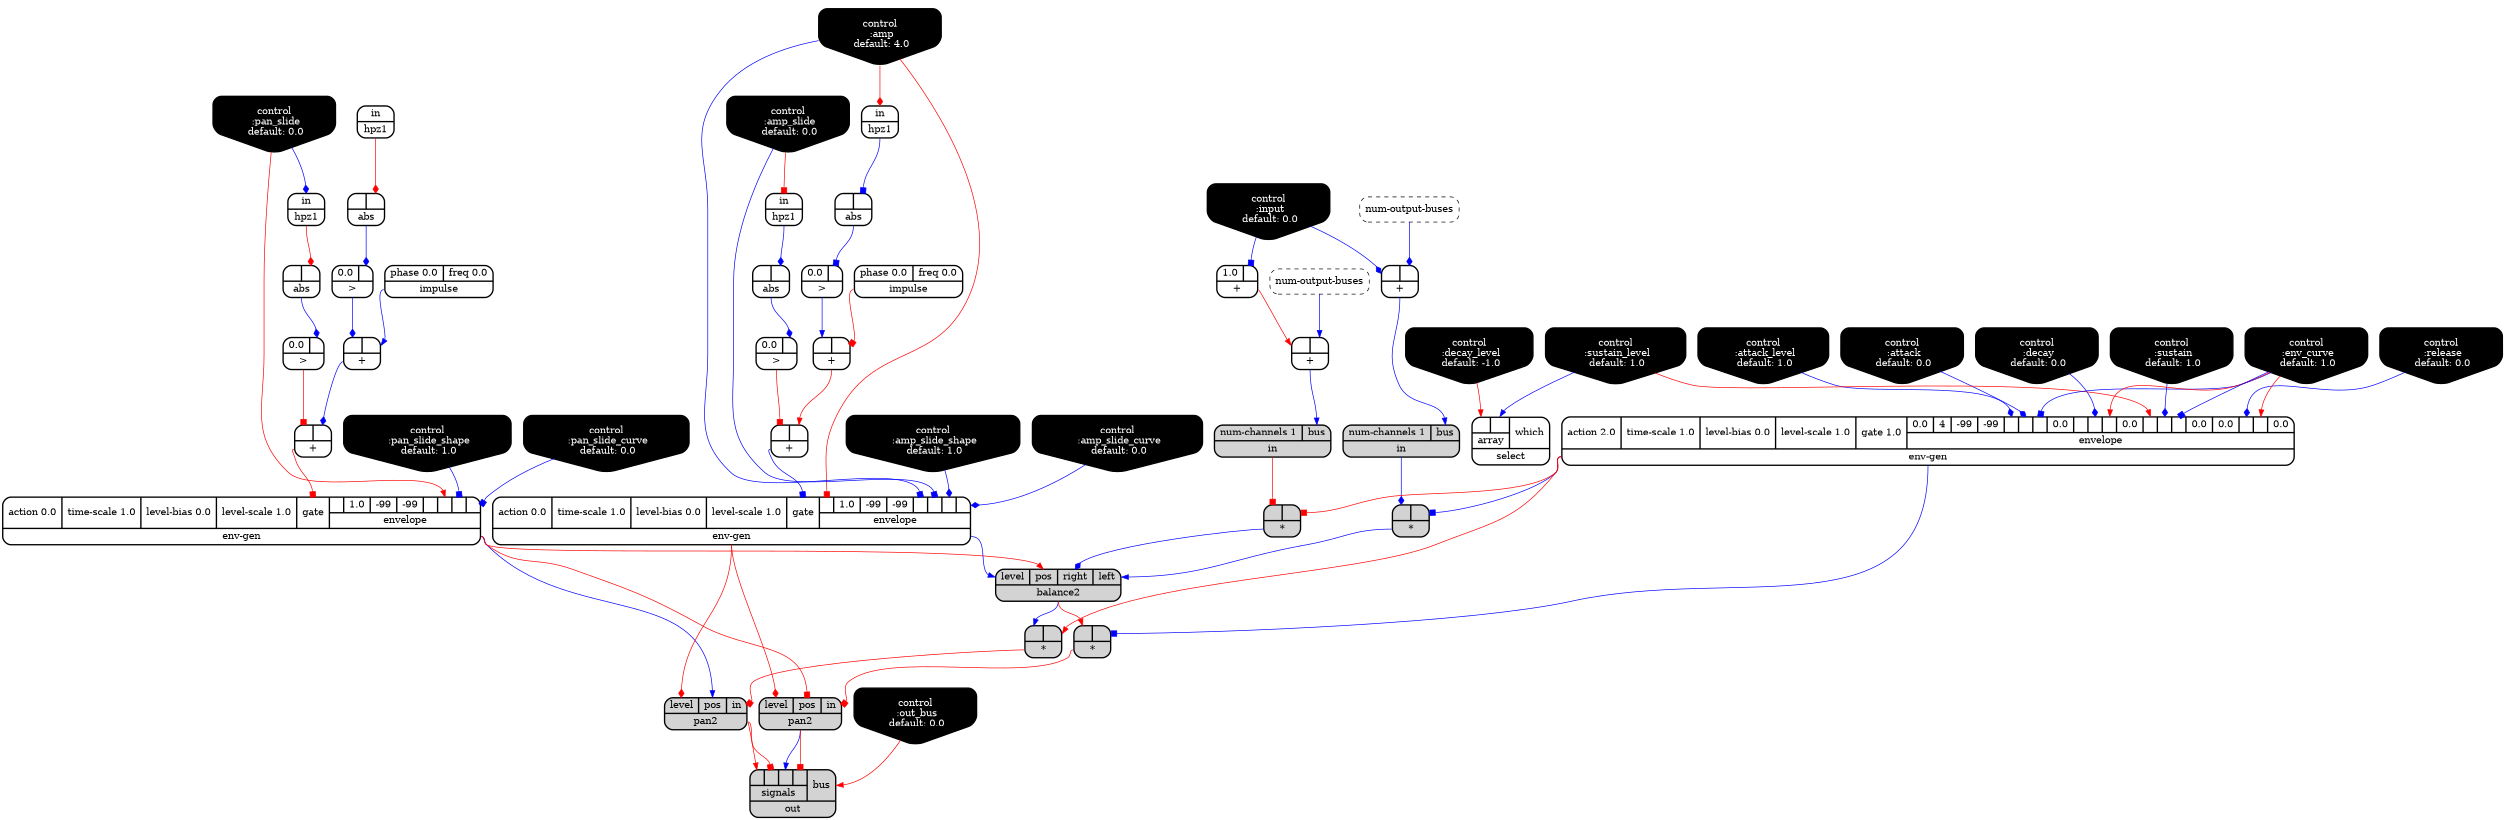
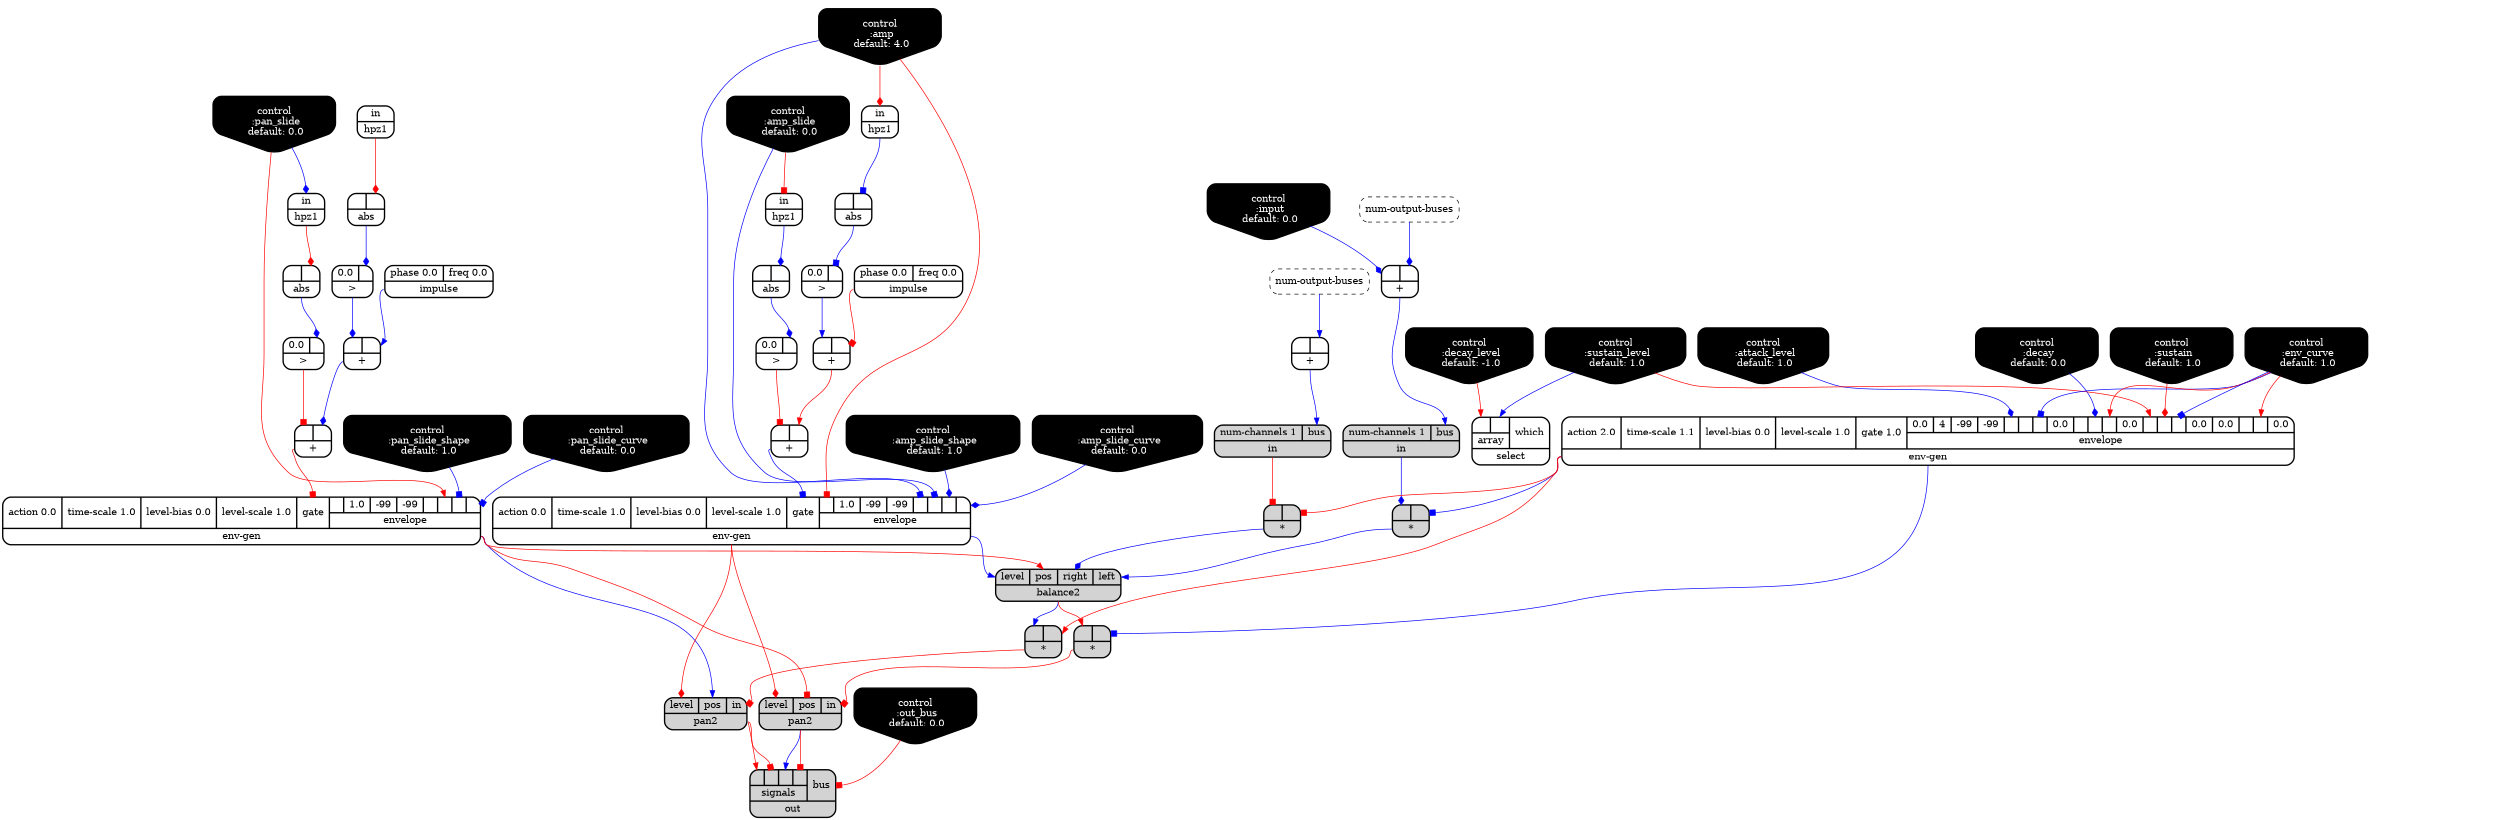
(1237, 282) -> none
(1902, 354) -> none
(2441, 354) -> none
(2166, 396) -> (2166, 396)
(1661, 433) -> (1661, 433)
(876, 768) -> (876, 768)
